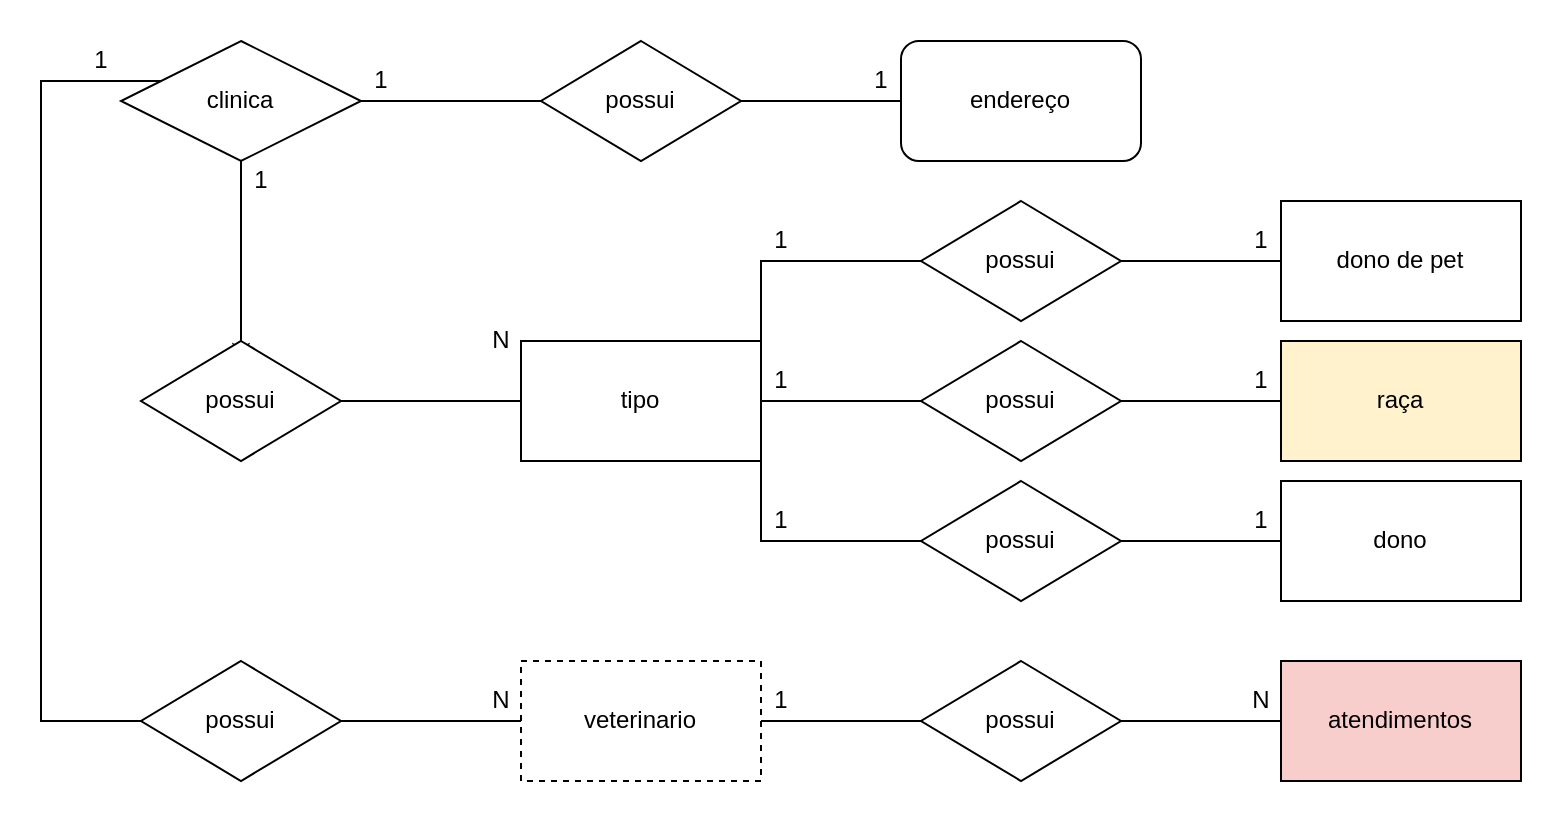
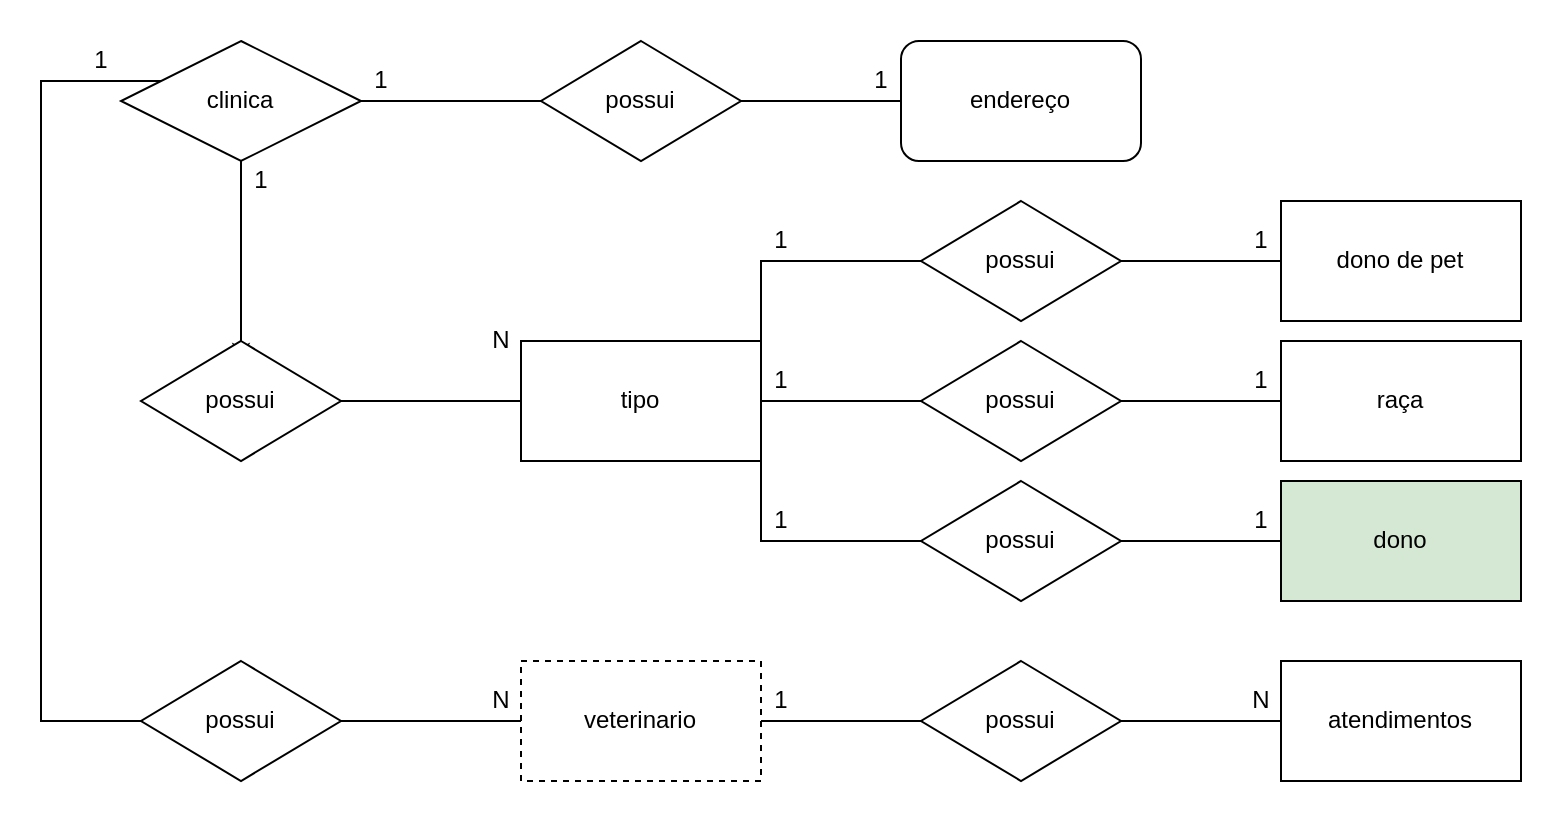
(1401, 401) -> (1401, 401)
(1401, 541) -> (1401, 541)
(1401, 721) -> (1401, 721)
